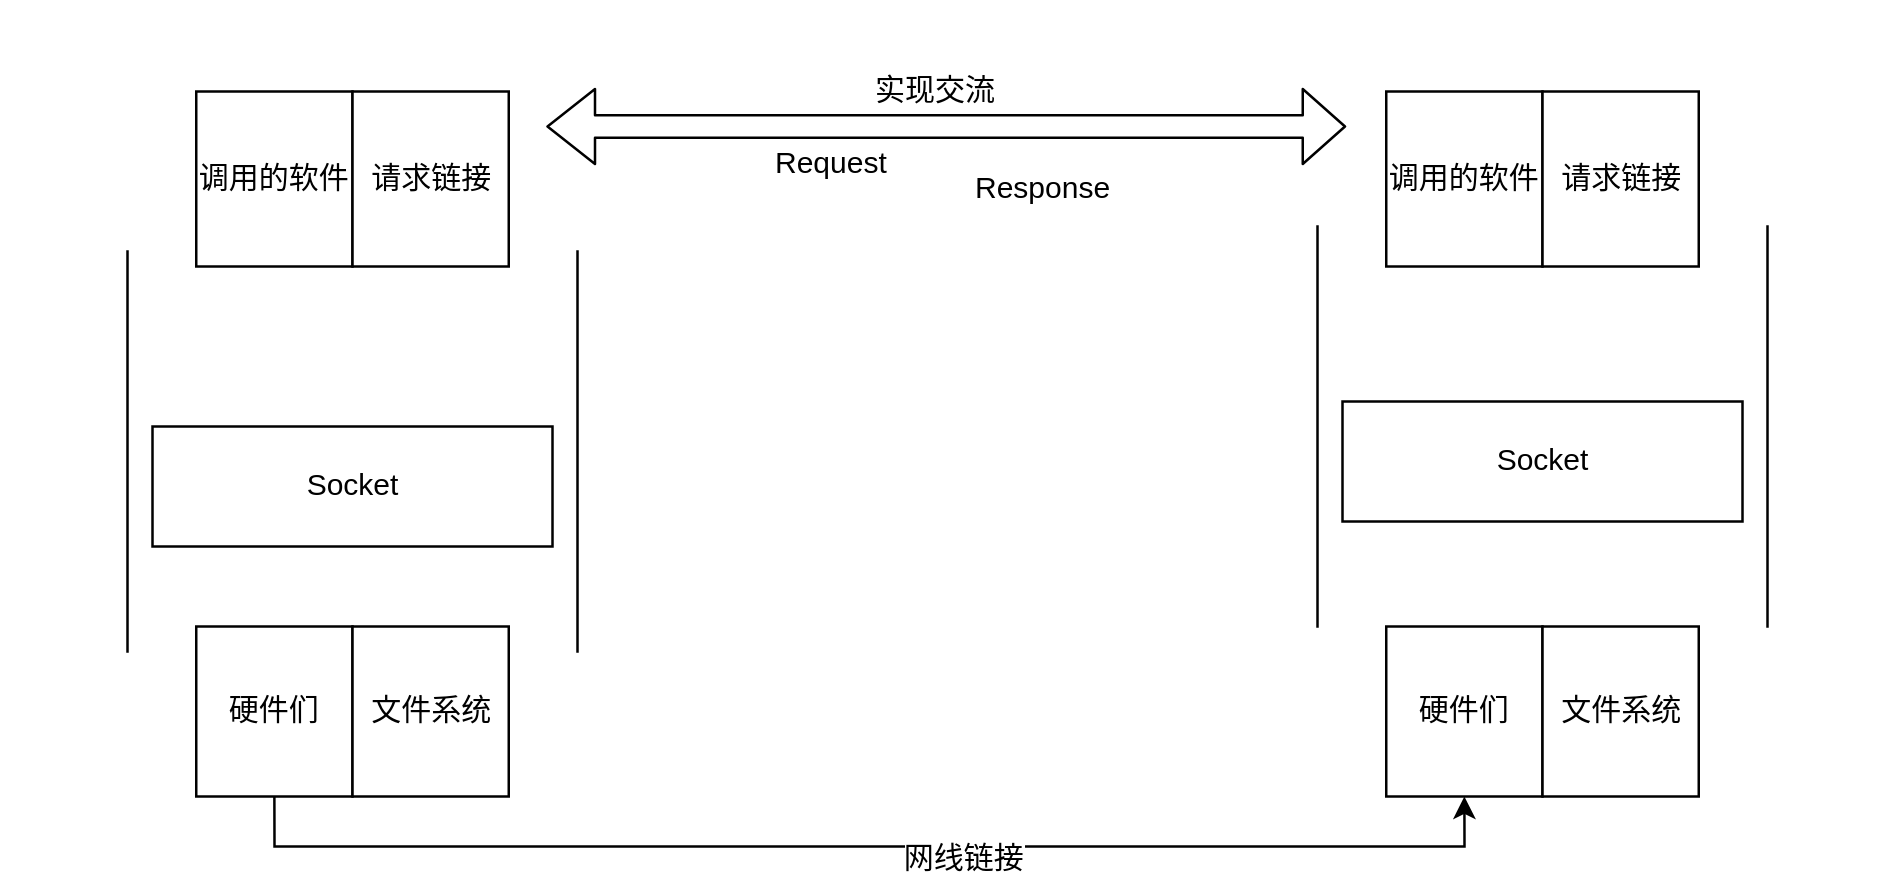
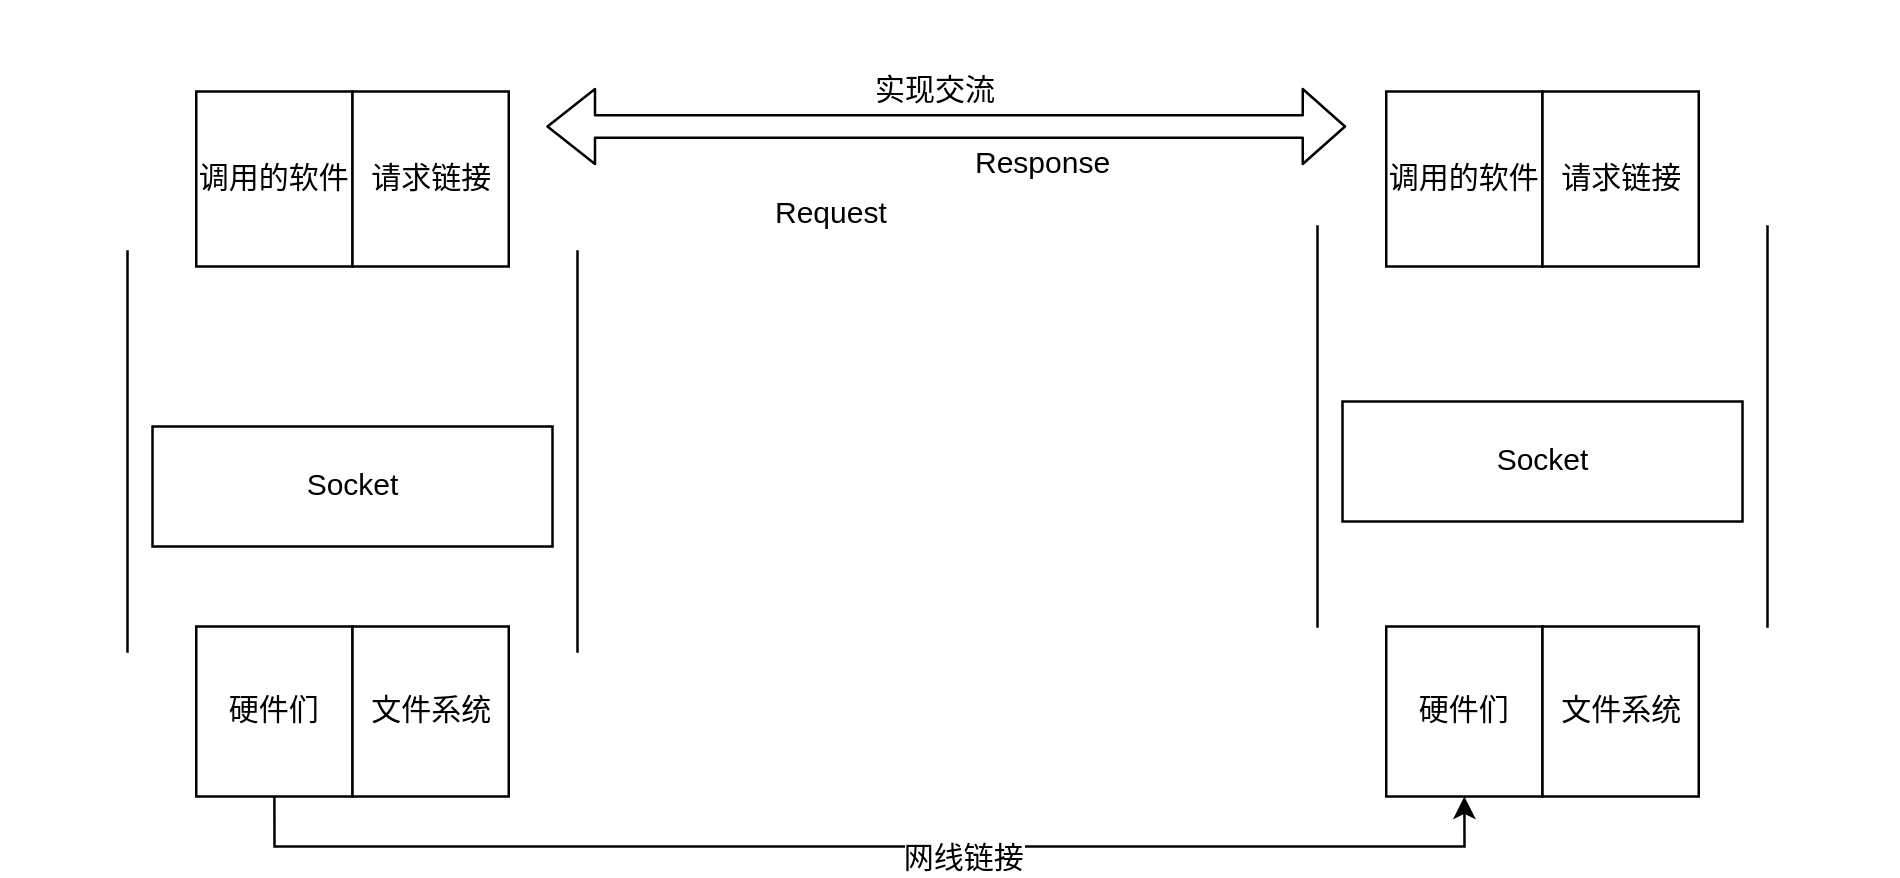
(846, 164) -> (846, 214)
(1059, 189) -> (1059, 164)
